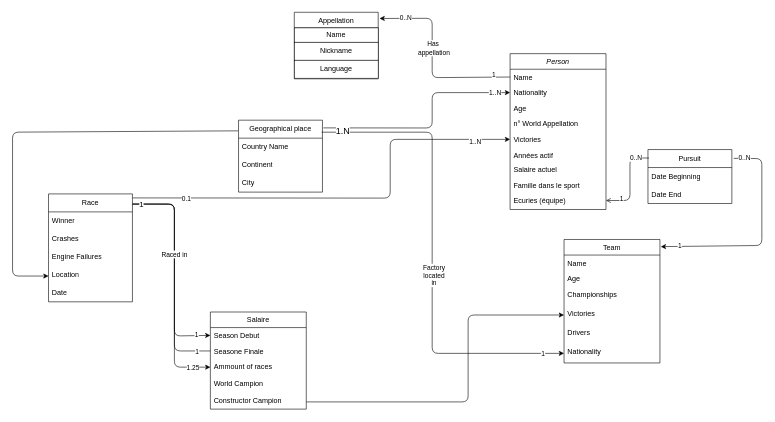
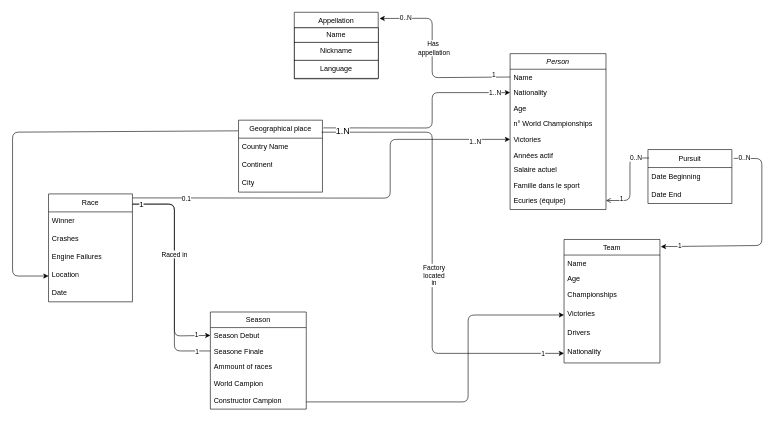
(548, 124) -> (553, 124)
(258, 320) -> (258, 320)
(195, 368) -> none
